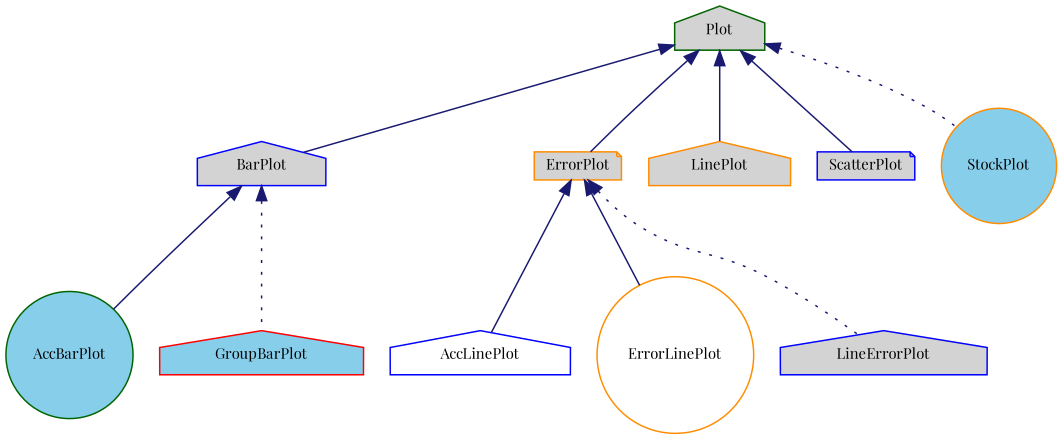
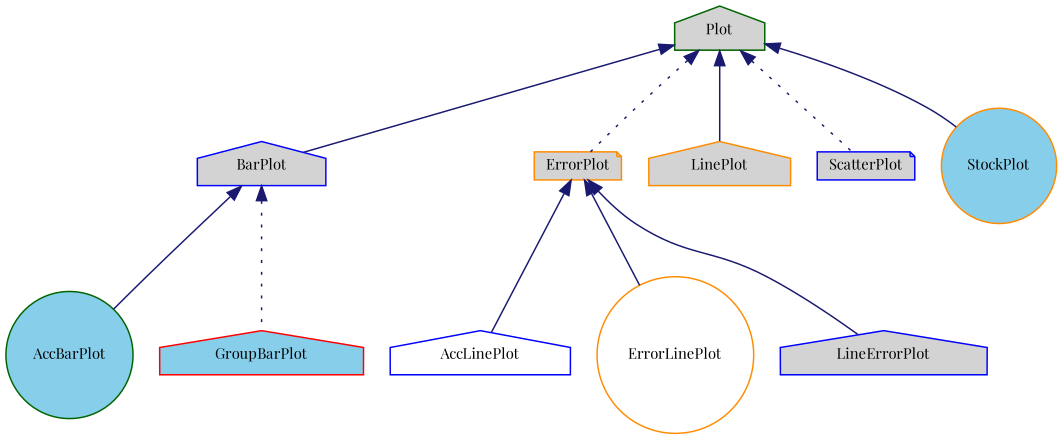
(871, 81) -> (871, 81)
(638, 106) -> (638, 106)
(802, 106) -> (802, 106)
(728, 260) -> (728, 260)
